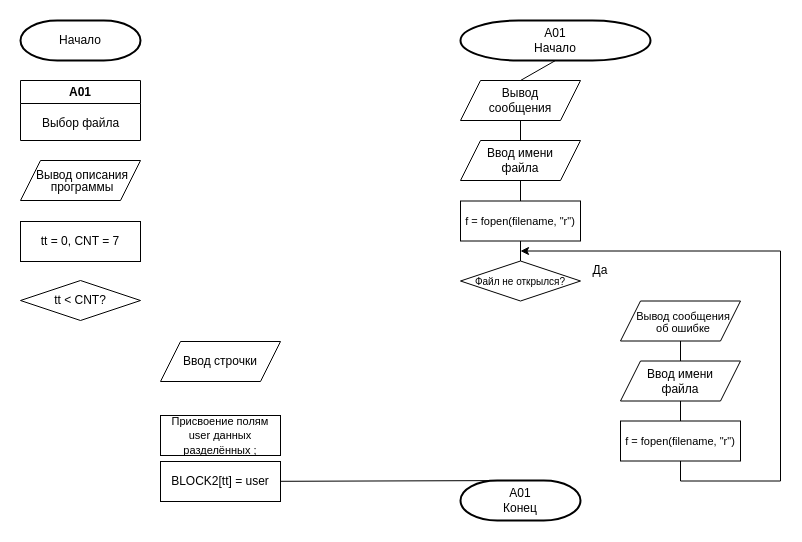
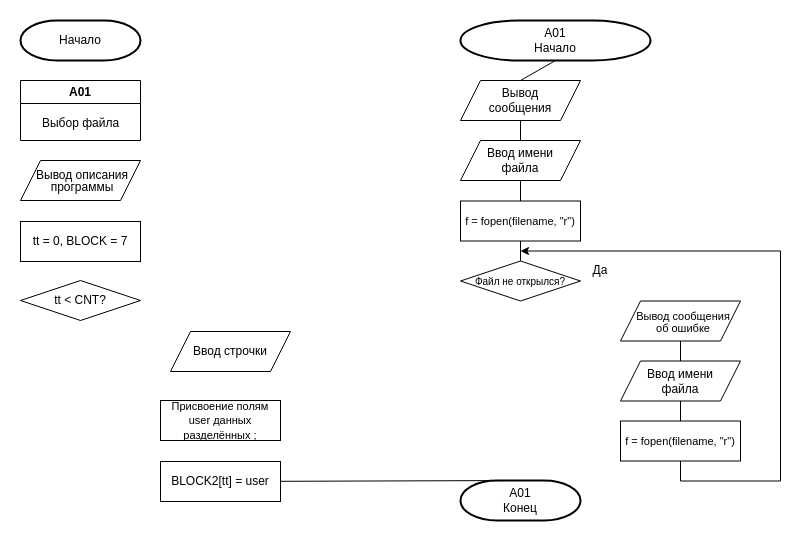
(81, 242) -> (81, 242)
(221, 362) -> (231, 352)
(221, 436) -> (221, 421)
